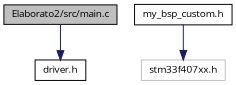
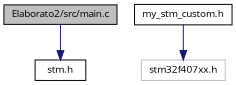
(183, 15) -> (183, 15)
(60, 70) -> (60, 70)
(183, 70) -> (183, 70)
